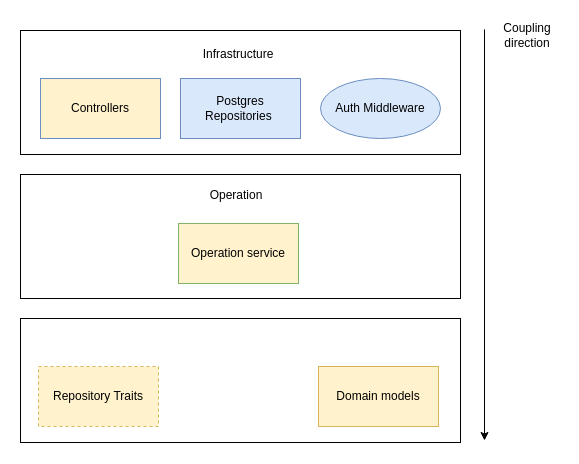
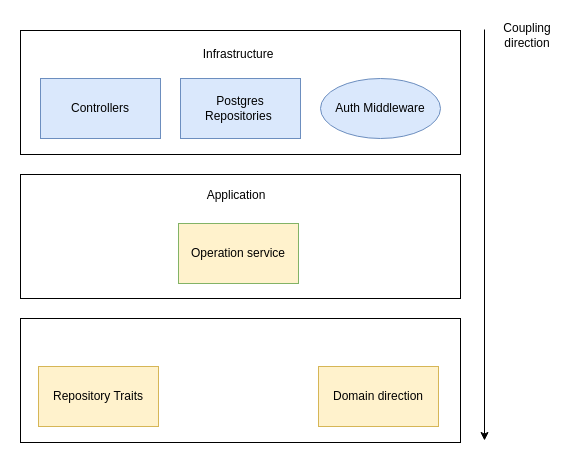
(101, 109) -> (101, 109)
(237, 196) -> (237, 196)
(99, 397) -> (99, 397)
(379, 397) -> (379, 397)
